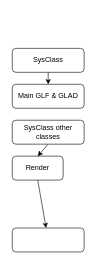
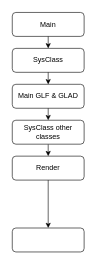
none -> (48, 24)
none -> (48, 41)
none -> (48, 114)
(38, 168) -> (48, 168)
